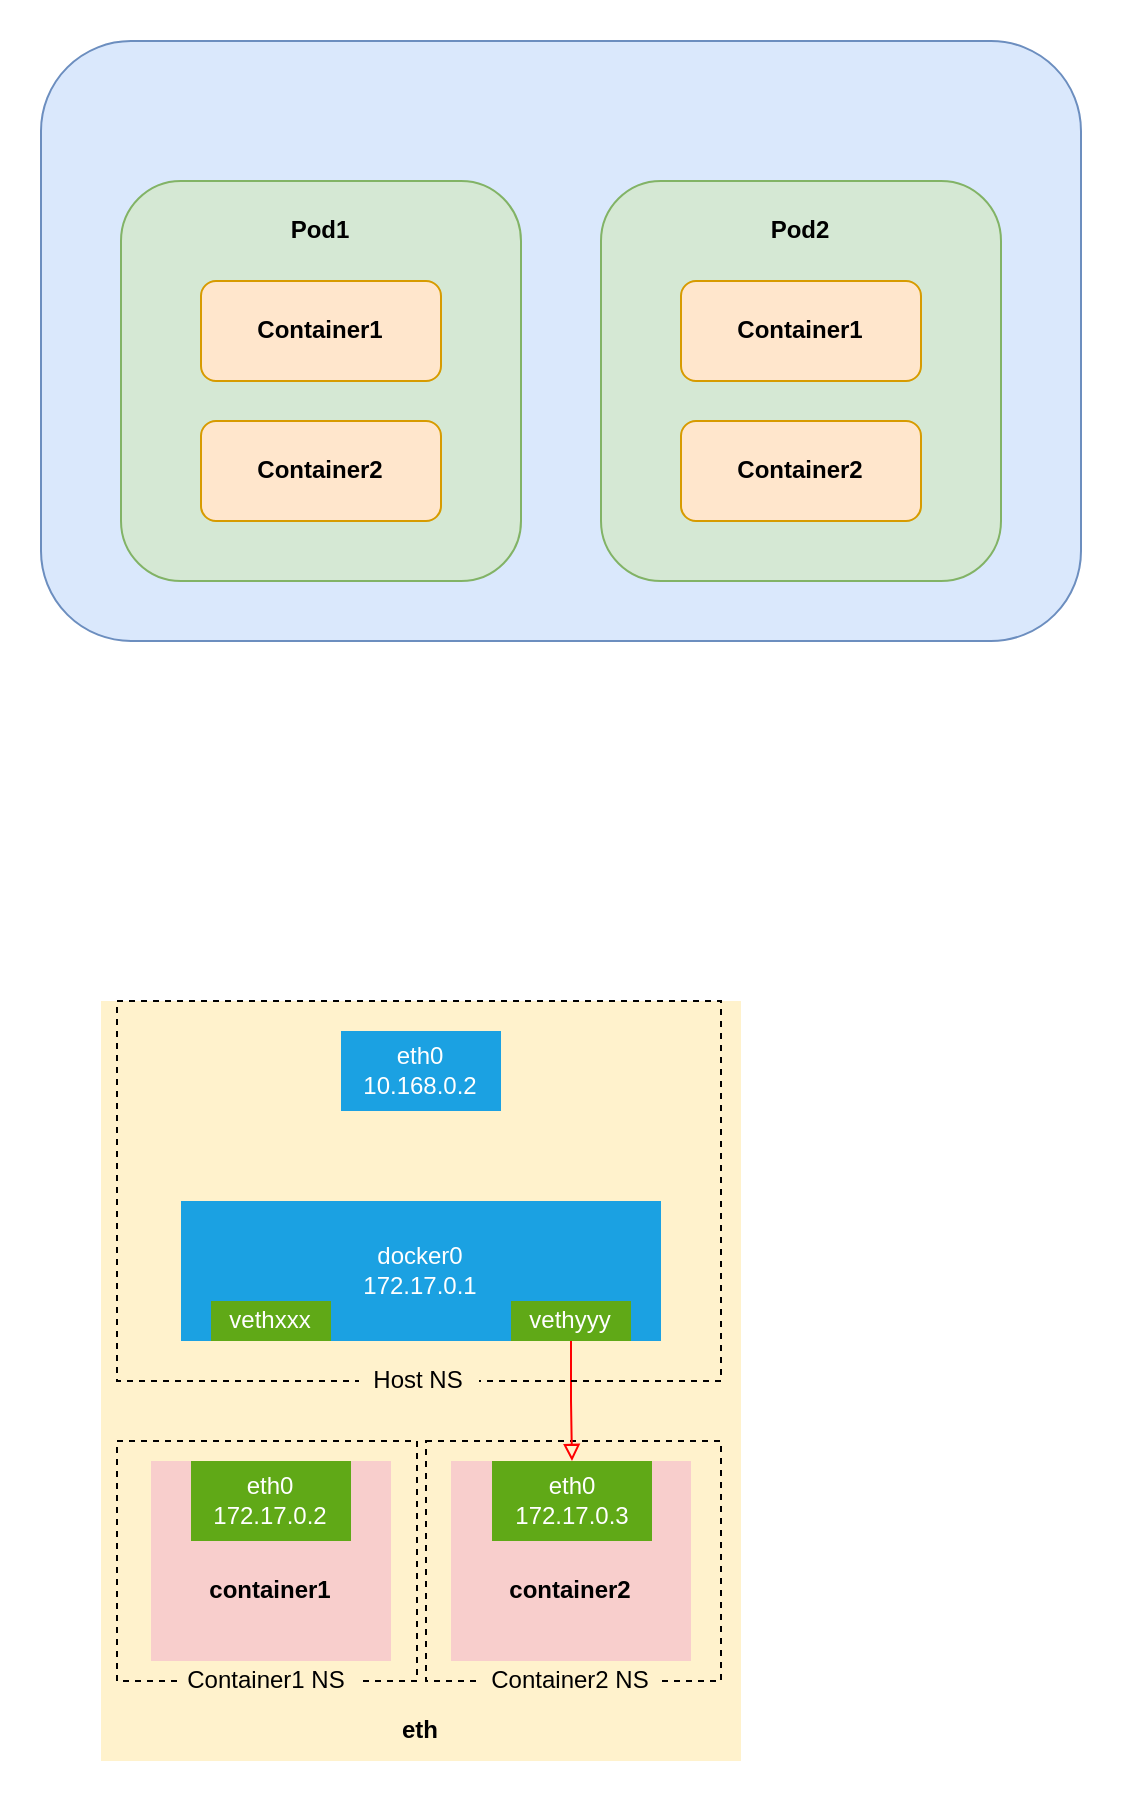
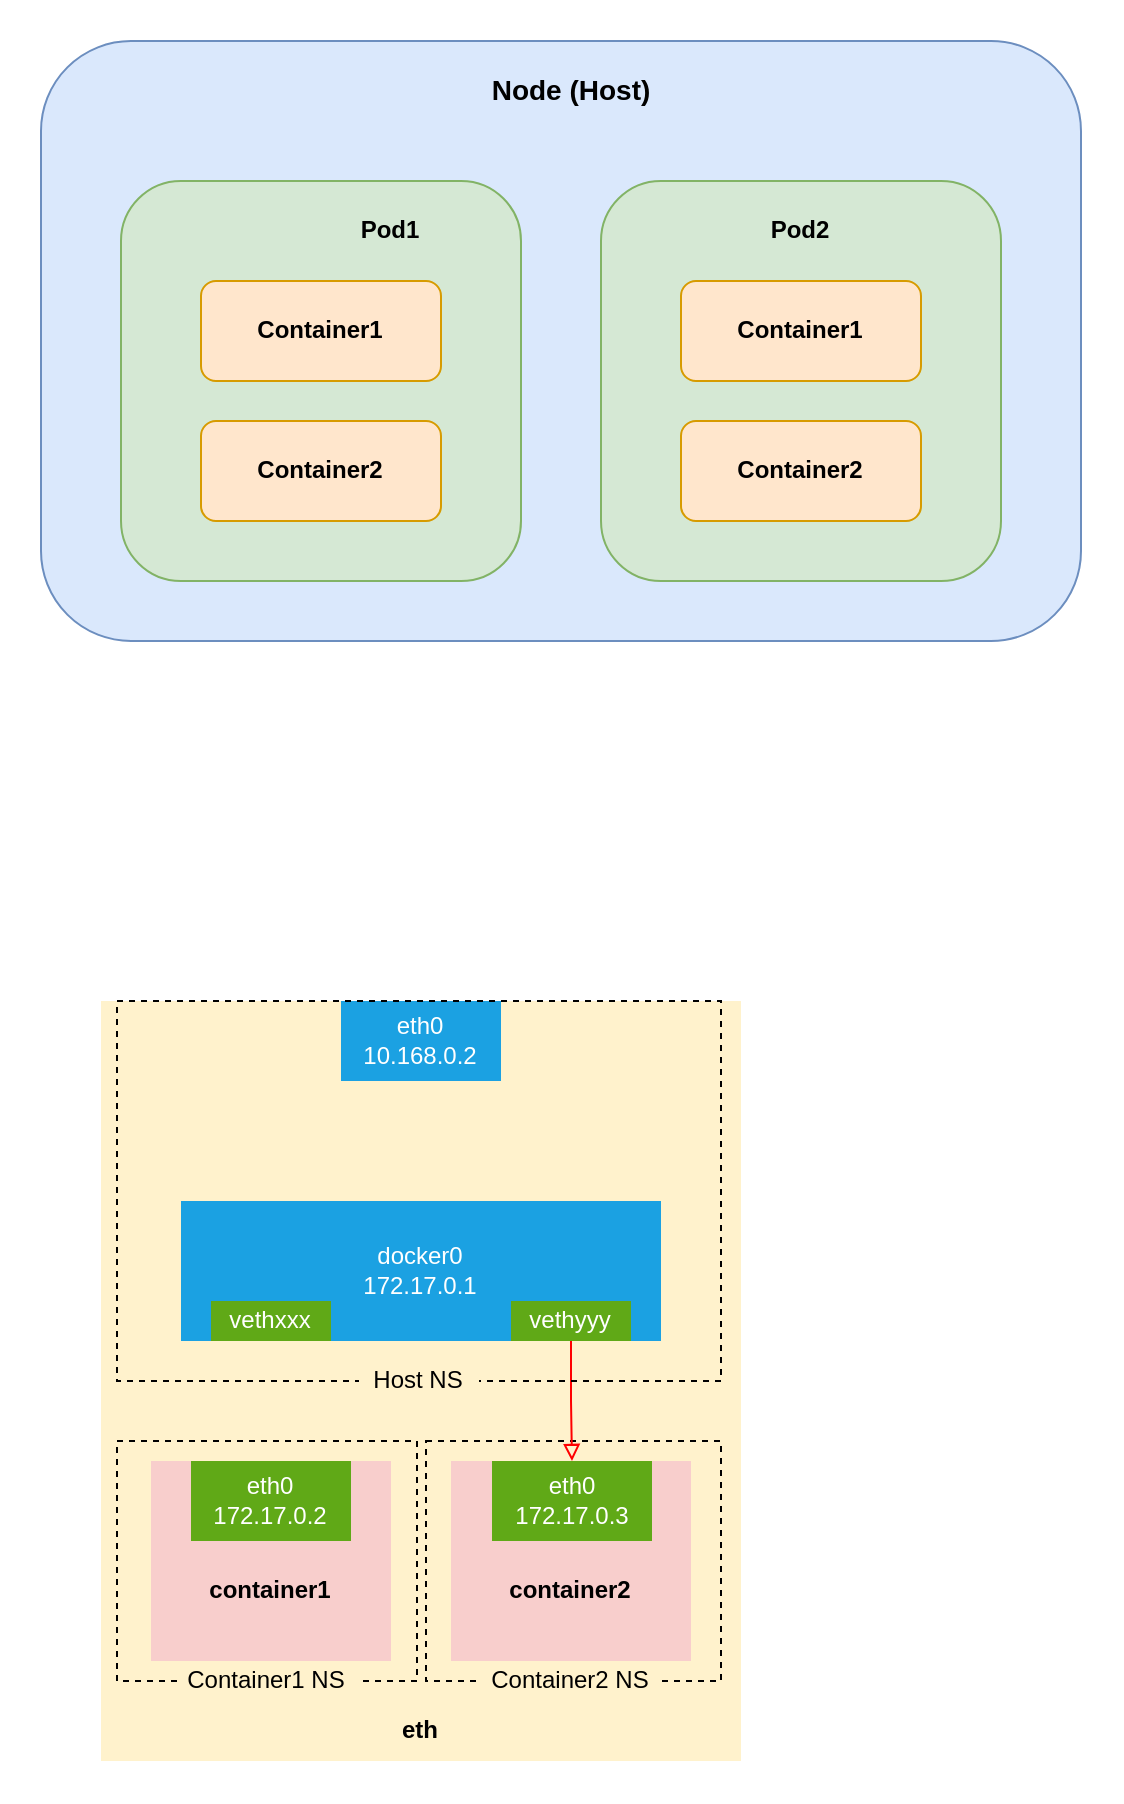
none -> (572, 91)
(321, 231) -> (391, 231)
(421, 1071) -> (421, 1041)
